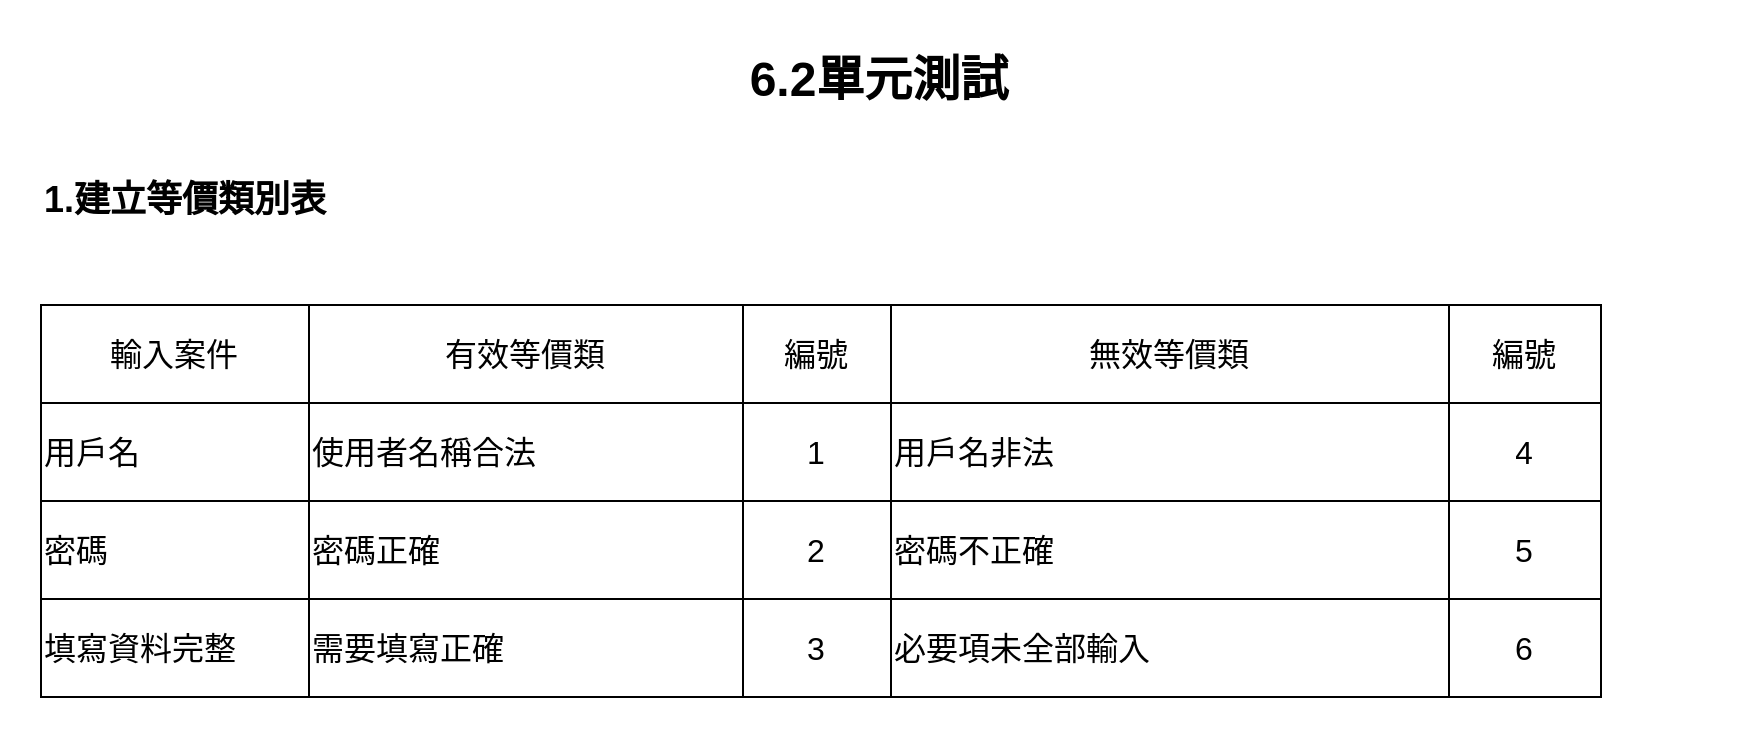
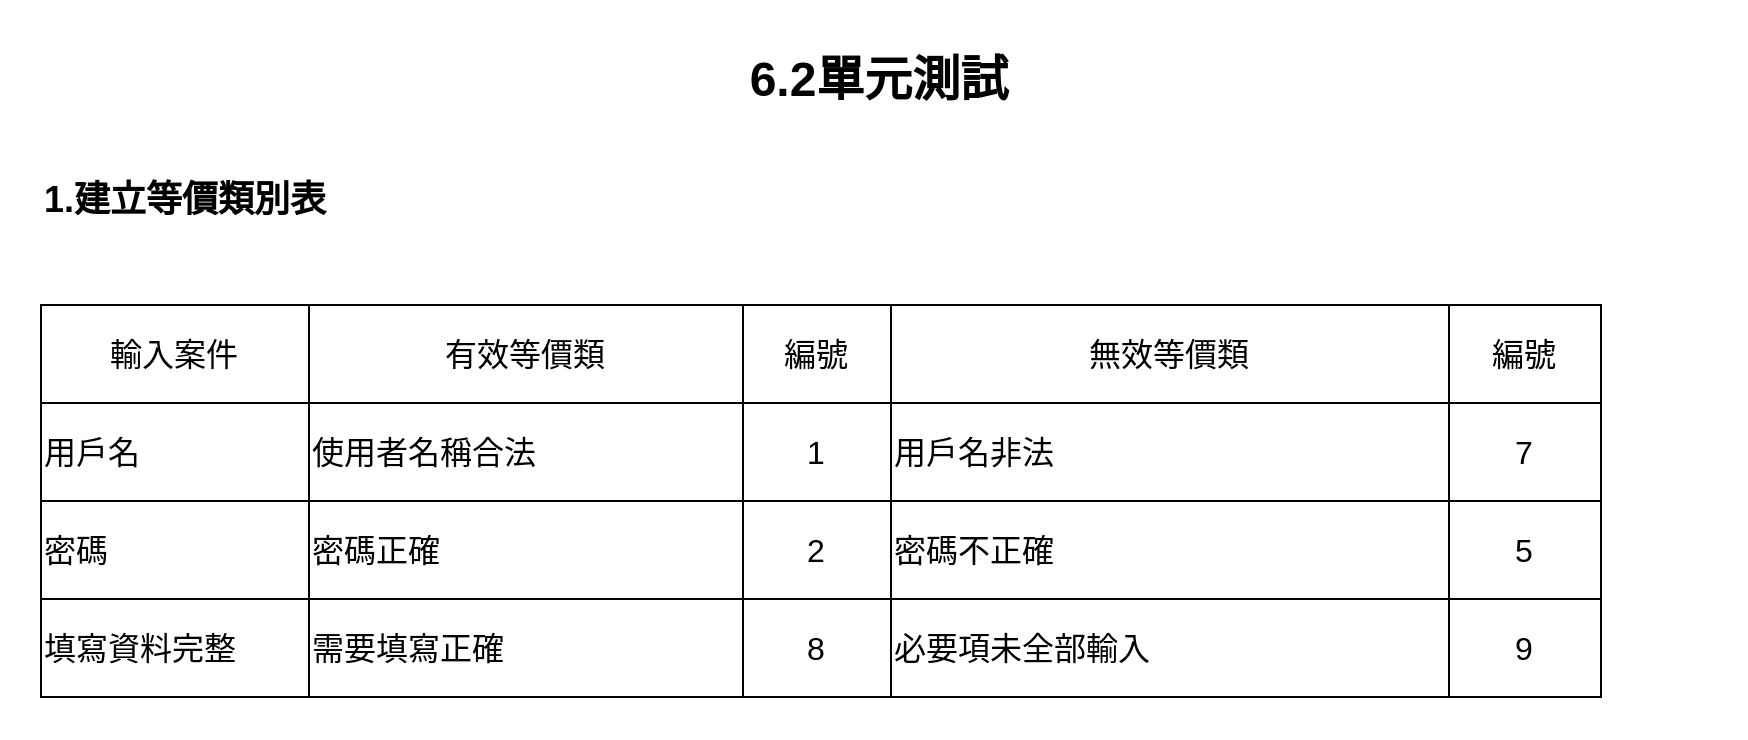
(1525, 453) -> (1525, 453)
(817, 649) -> (817, 649)
(1525, 649) -> (1525, 649)
